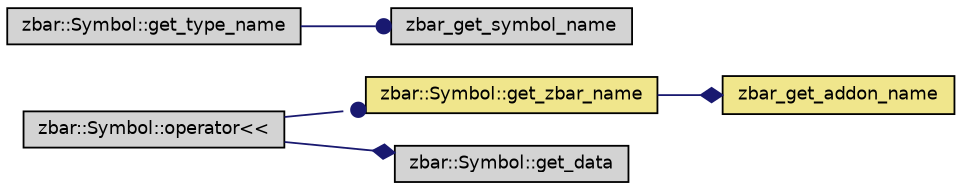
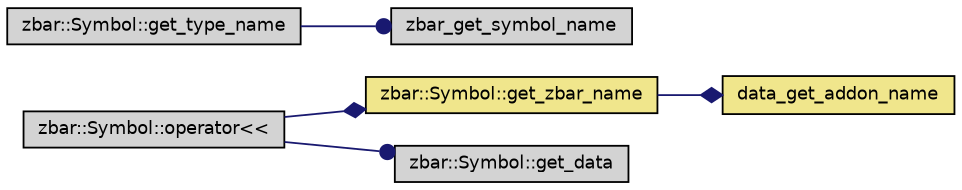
(839, 95) -> (839, 95)
(314, 114) -> (314, 114)
(332, 147) -> (332, 147)
